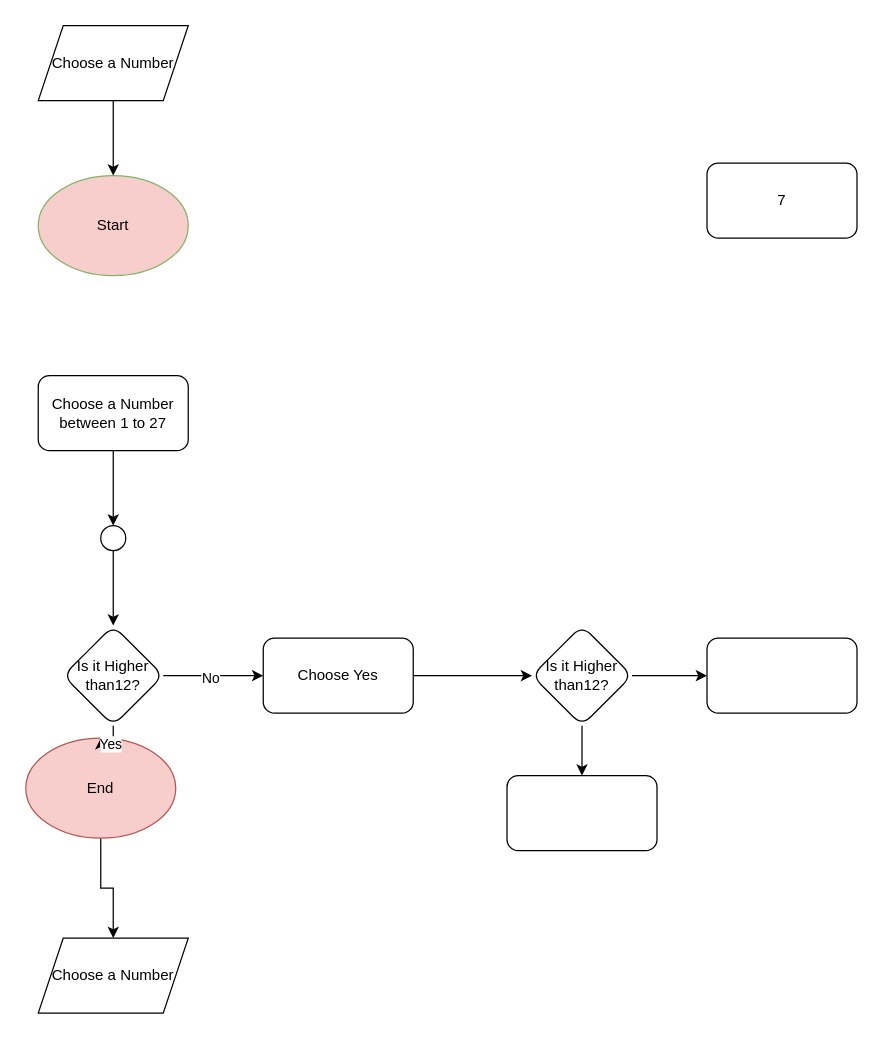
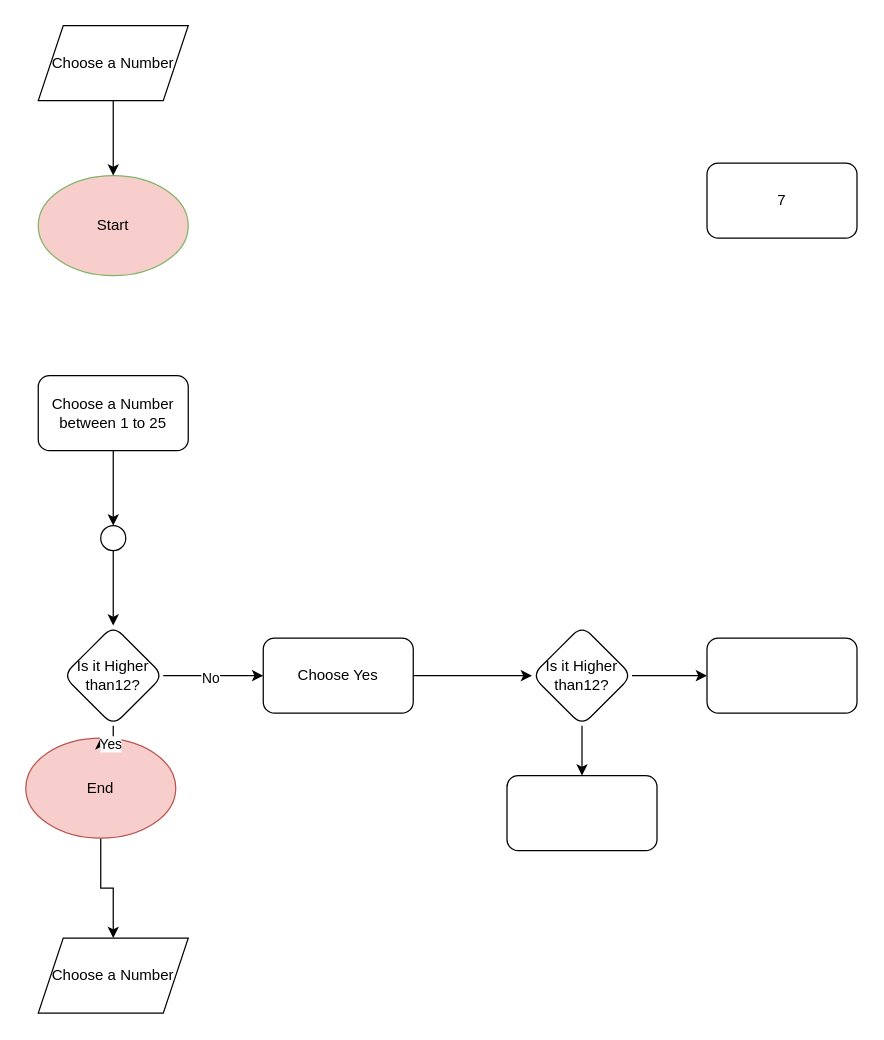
(113, 413) -> (113, 413)
